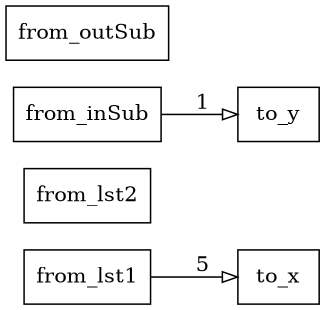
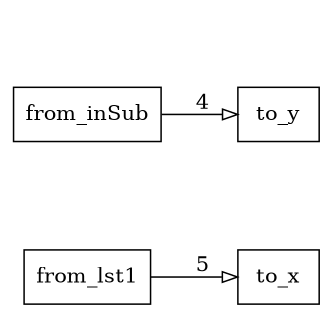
(87, 33) -> none
(203, 103) -> (203, 103)
(87, 196) -> none
